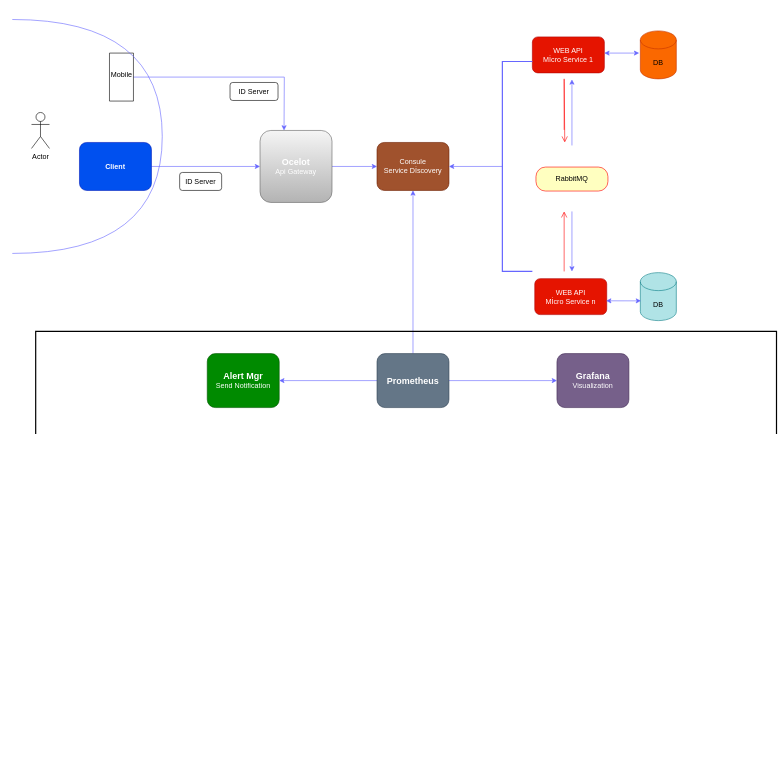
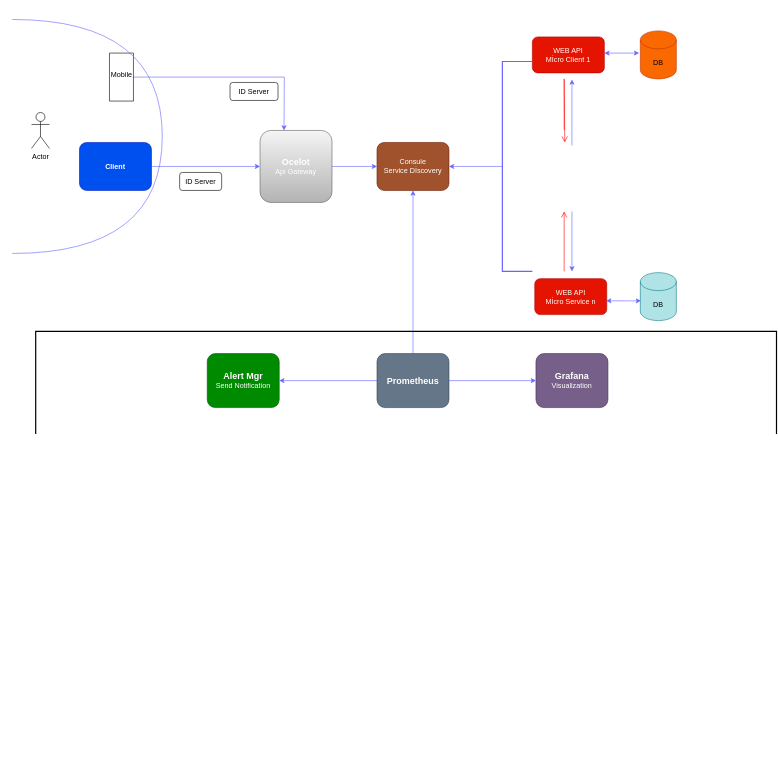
(569, 55) -> (569, 55)
(572, 179) -> none
(593, 381) -> (572, 381)
